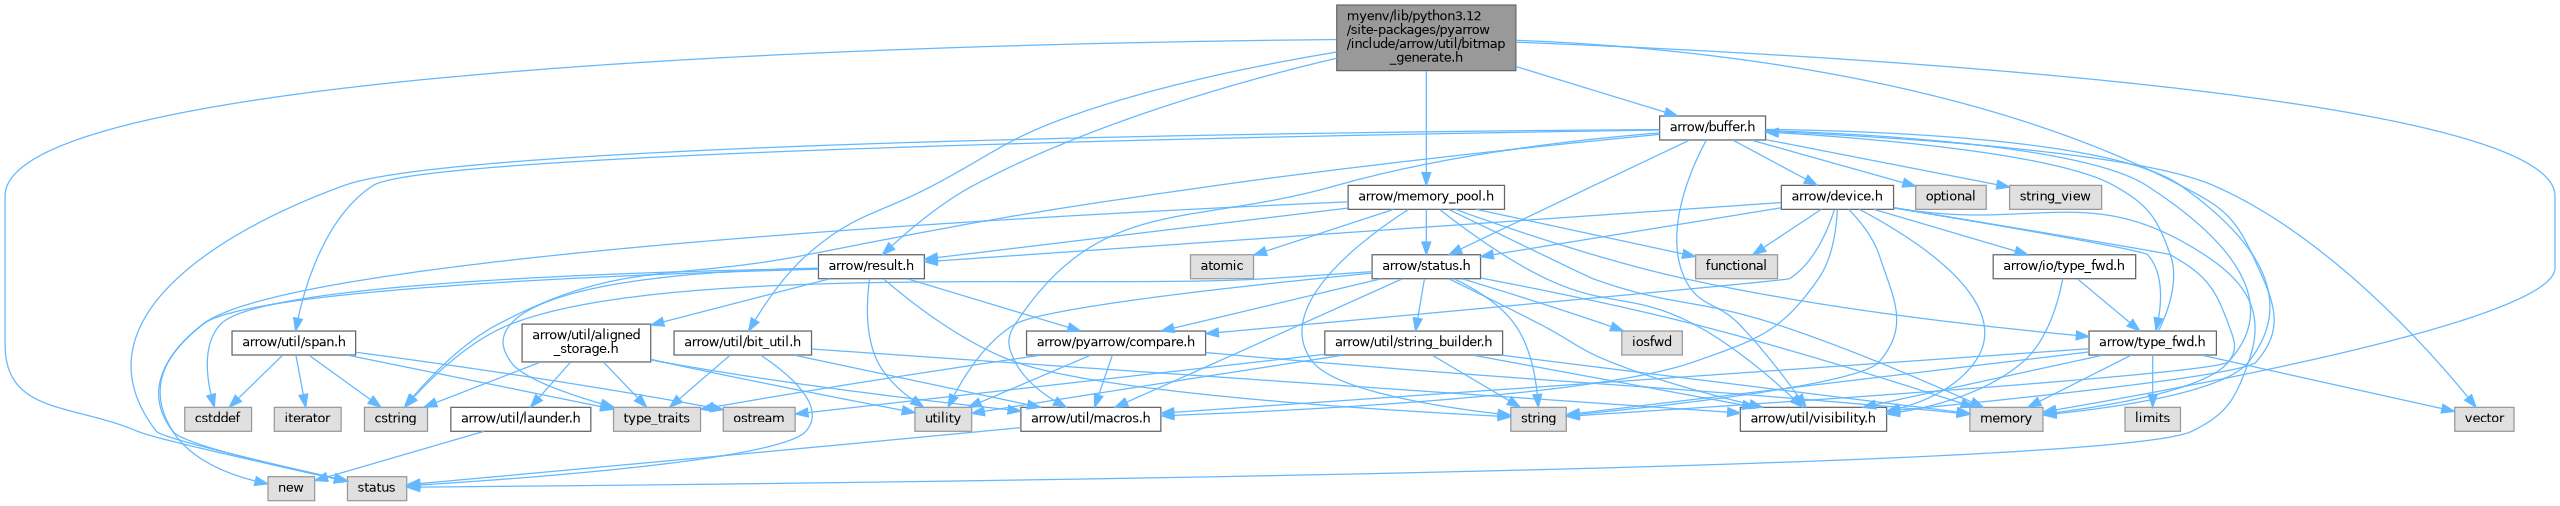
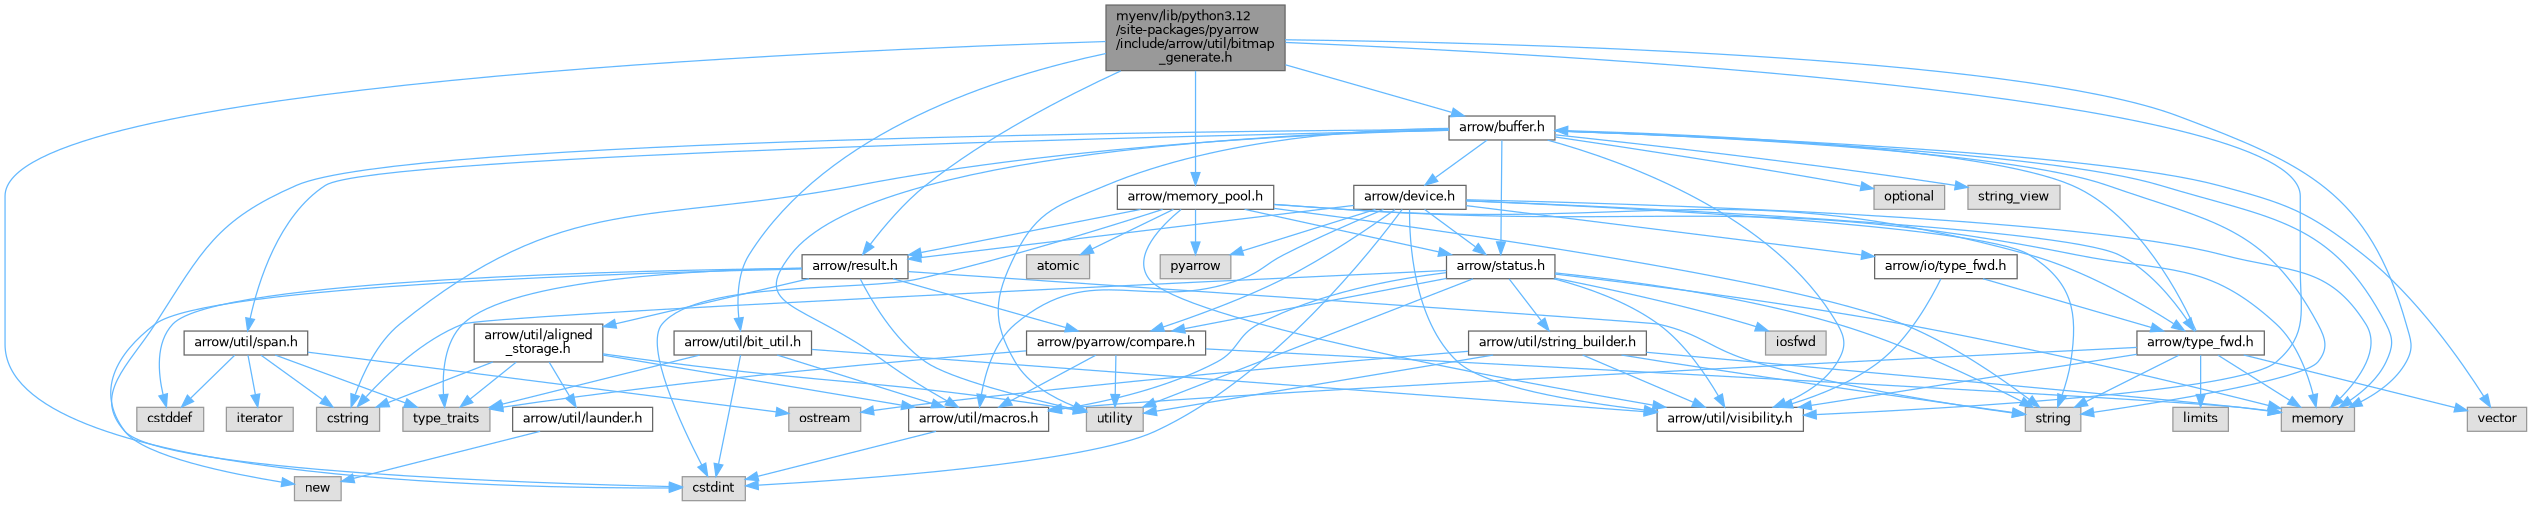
none -> (1126, 178)
(1737, 267) -> (1196, 267)
(377, 489) -> (714, 489)
